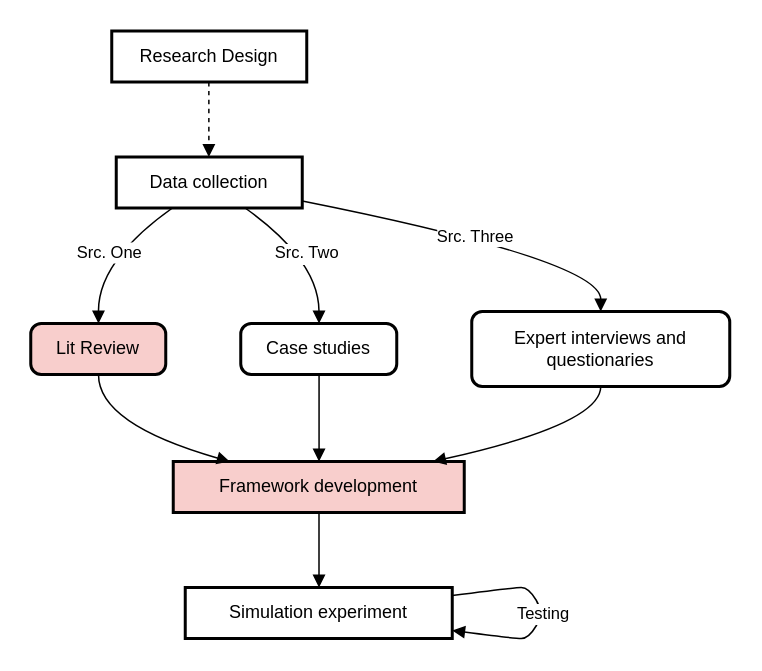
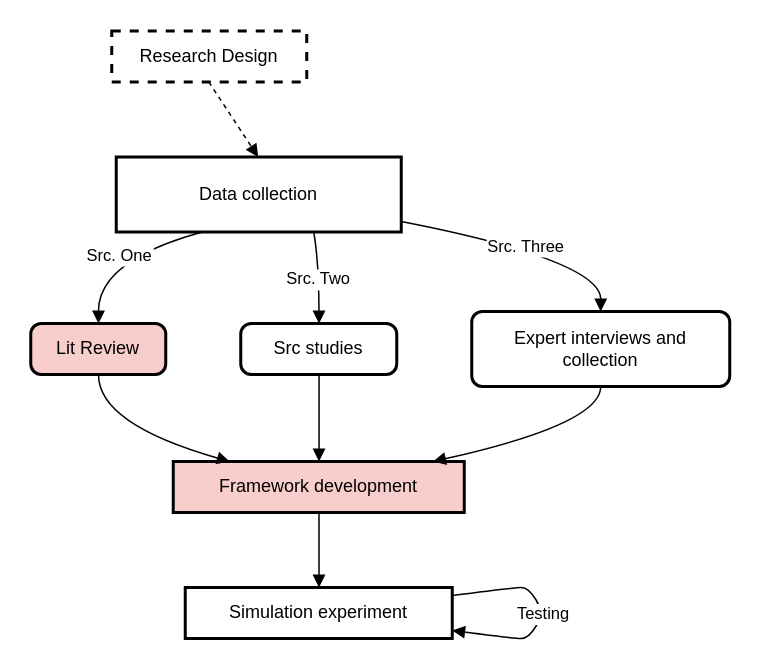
(209, 56) -> (209, 56)
(209, 182) -> (259, 194)
(319, 349) -> (319, 349)
(601, 349) -> (601, 349)
